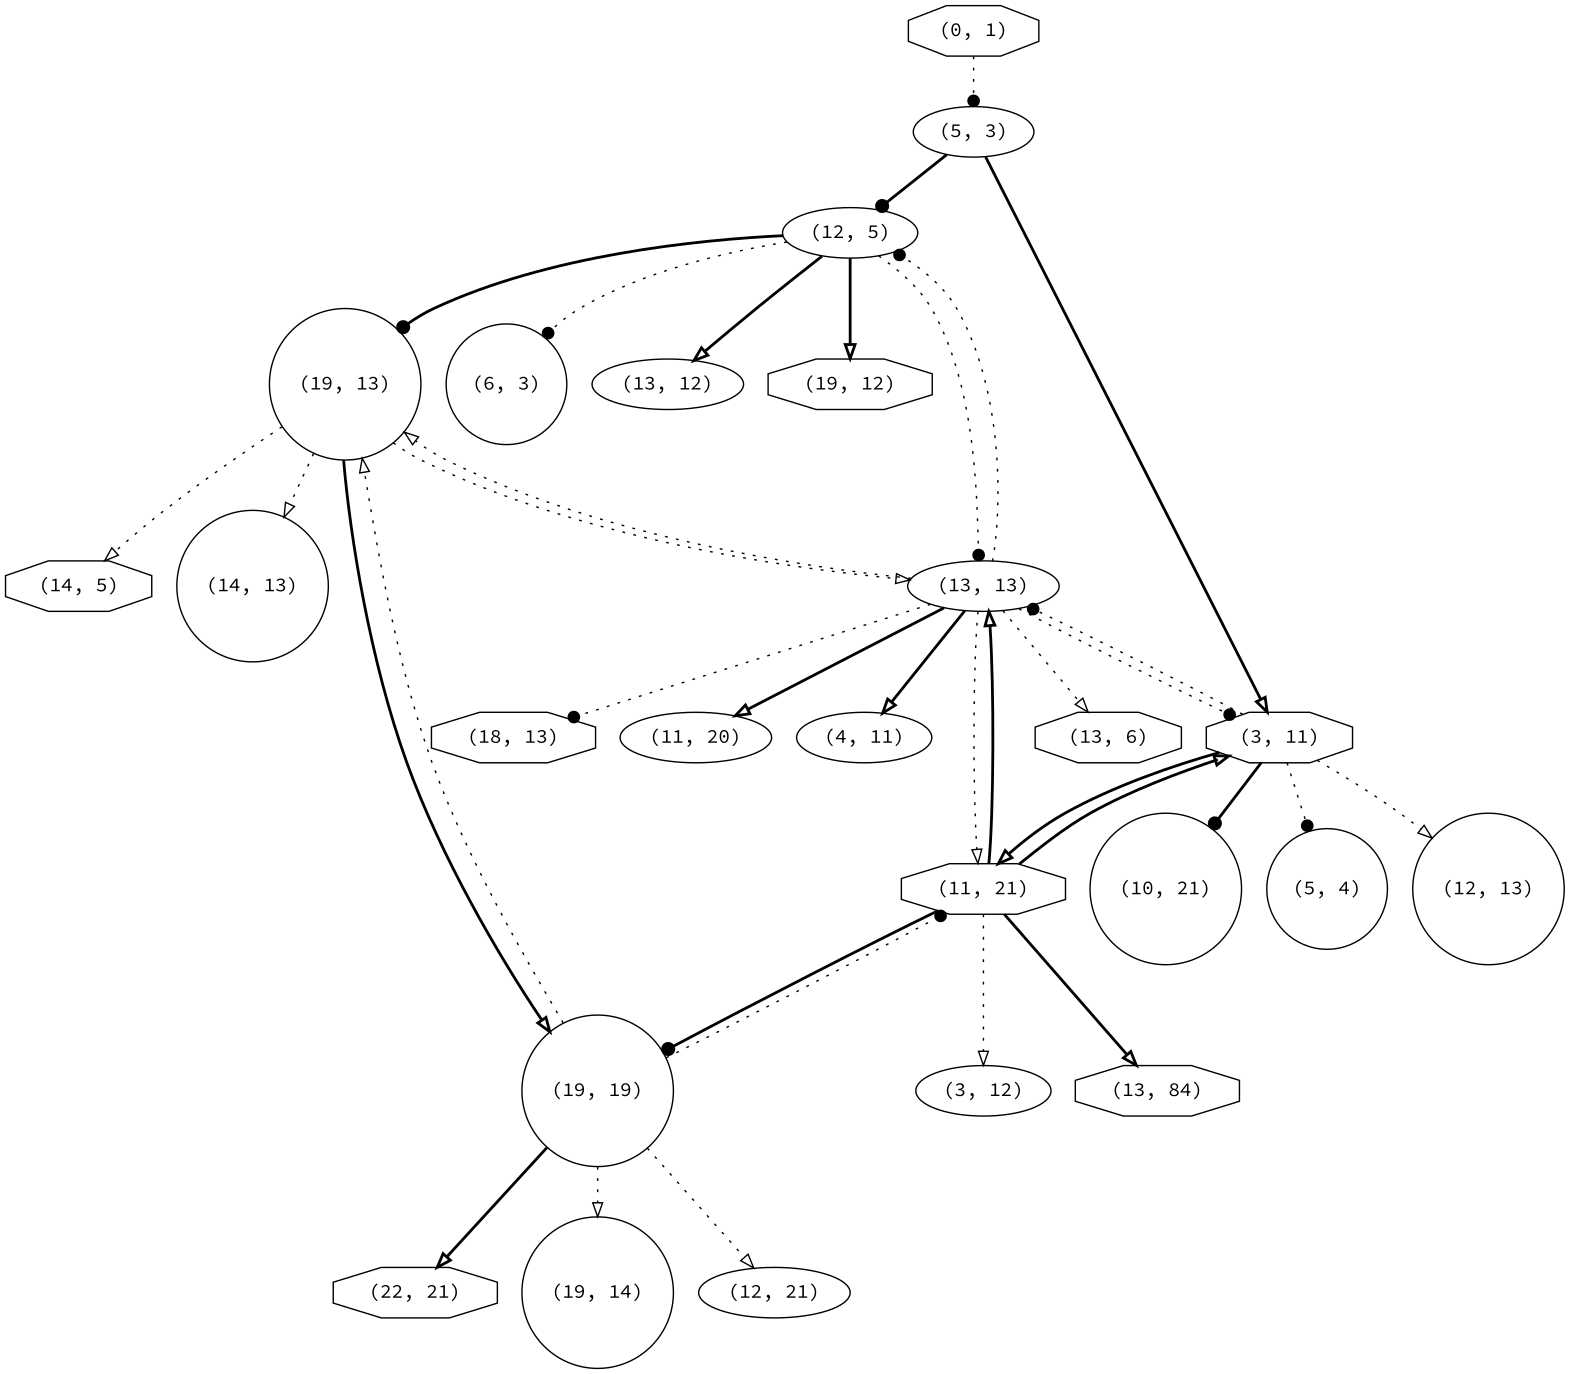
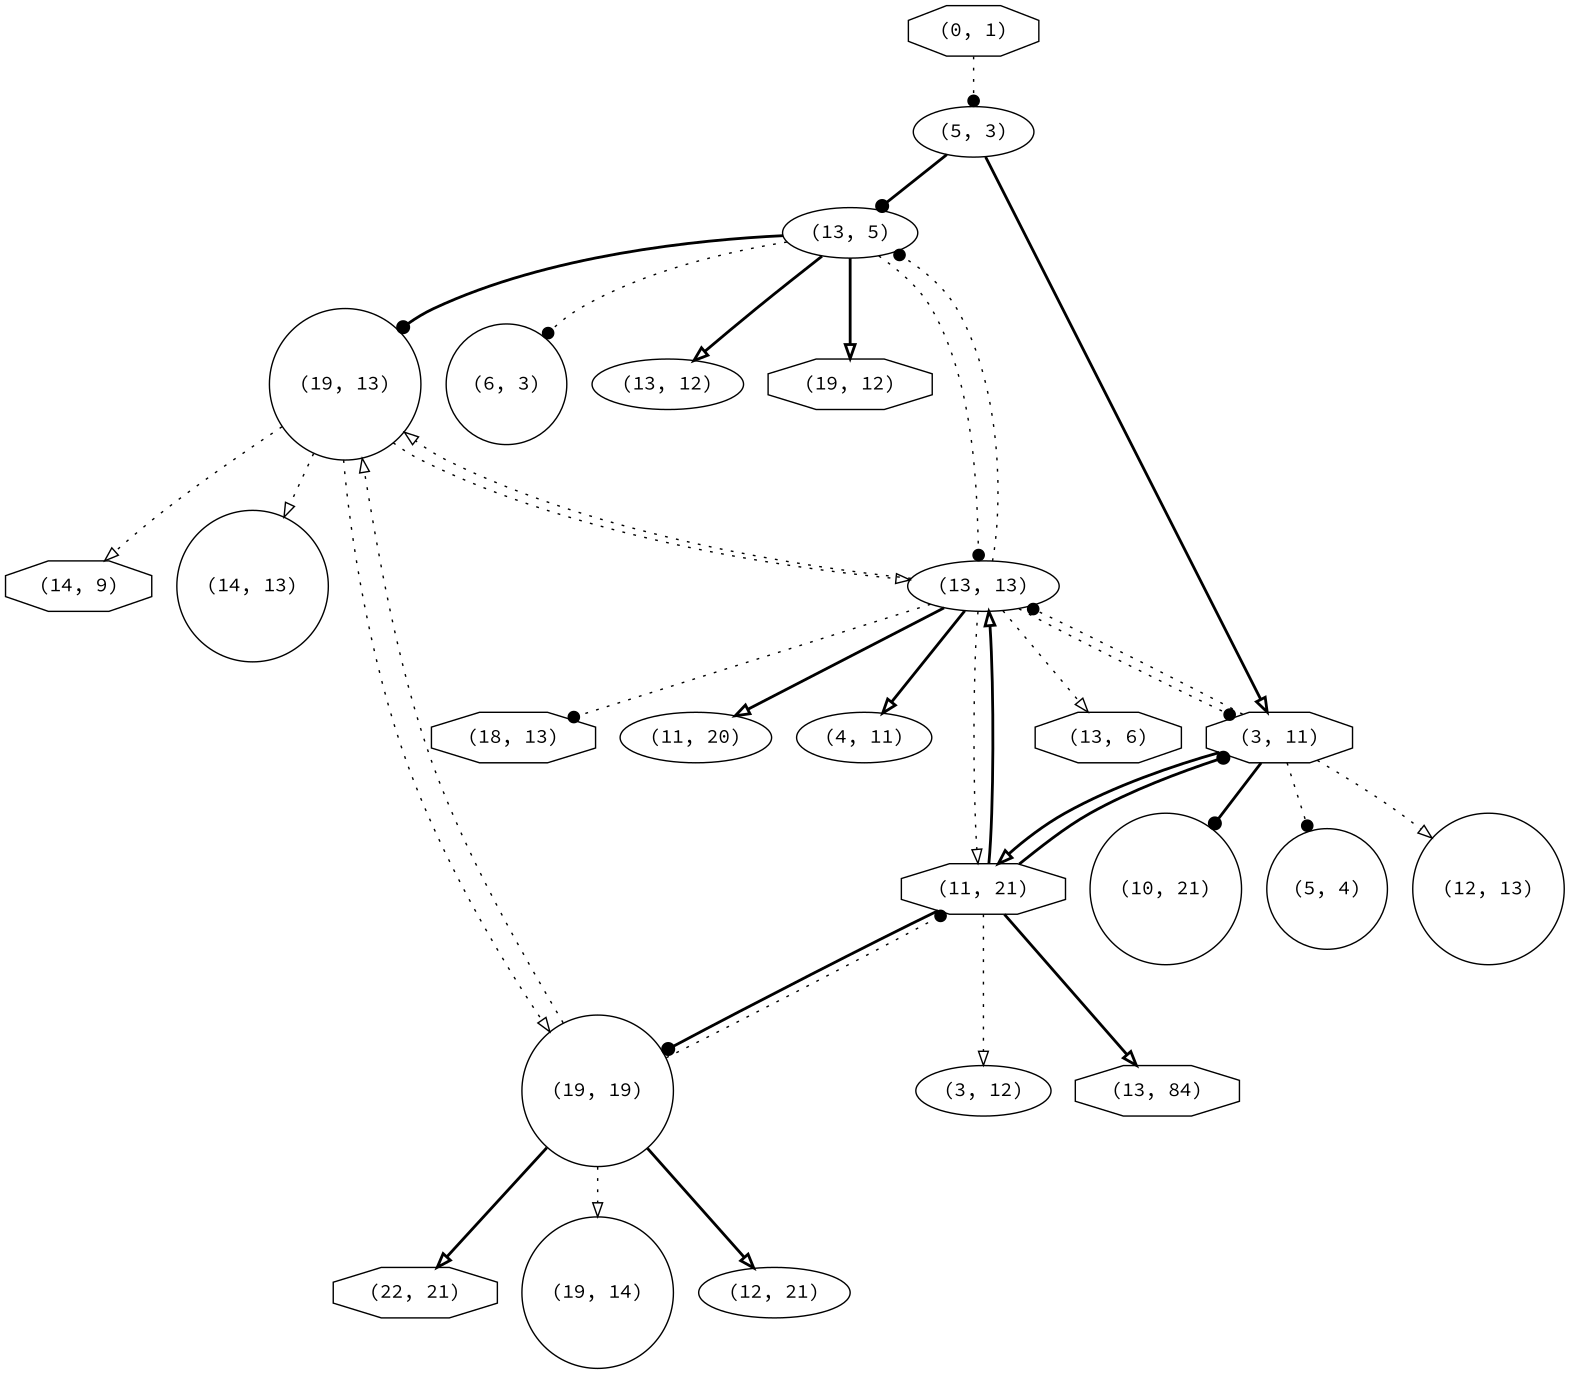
(850, 233) -> (850, 233)
(79, 586) -> (79, 586)
(404, 754) -> (404, 754)
(1113, 801) -> (1113, 801)
(696, 1203) -> (696, 1203)
